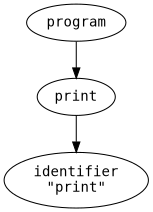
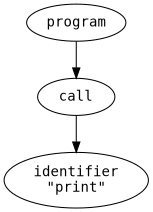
(76, 97) -> (76, 97)
